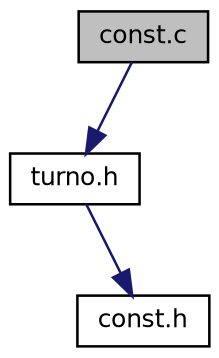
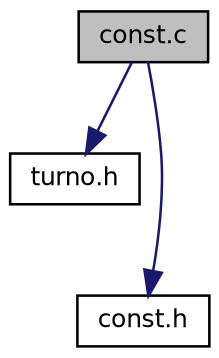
(103, 239) -> (162, 166)
